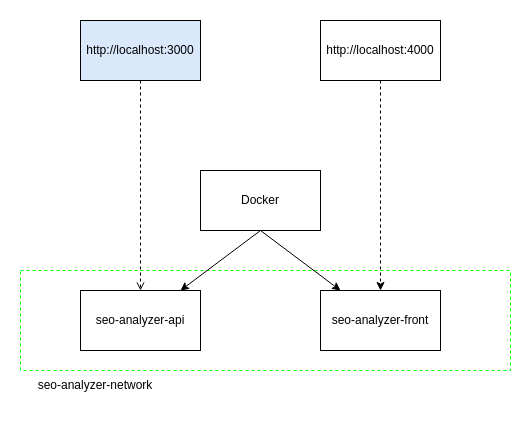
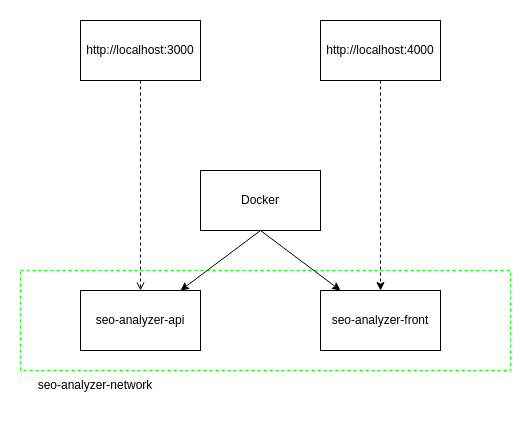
(141, 51) -> (141, 51)
